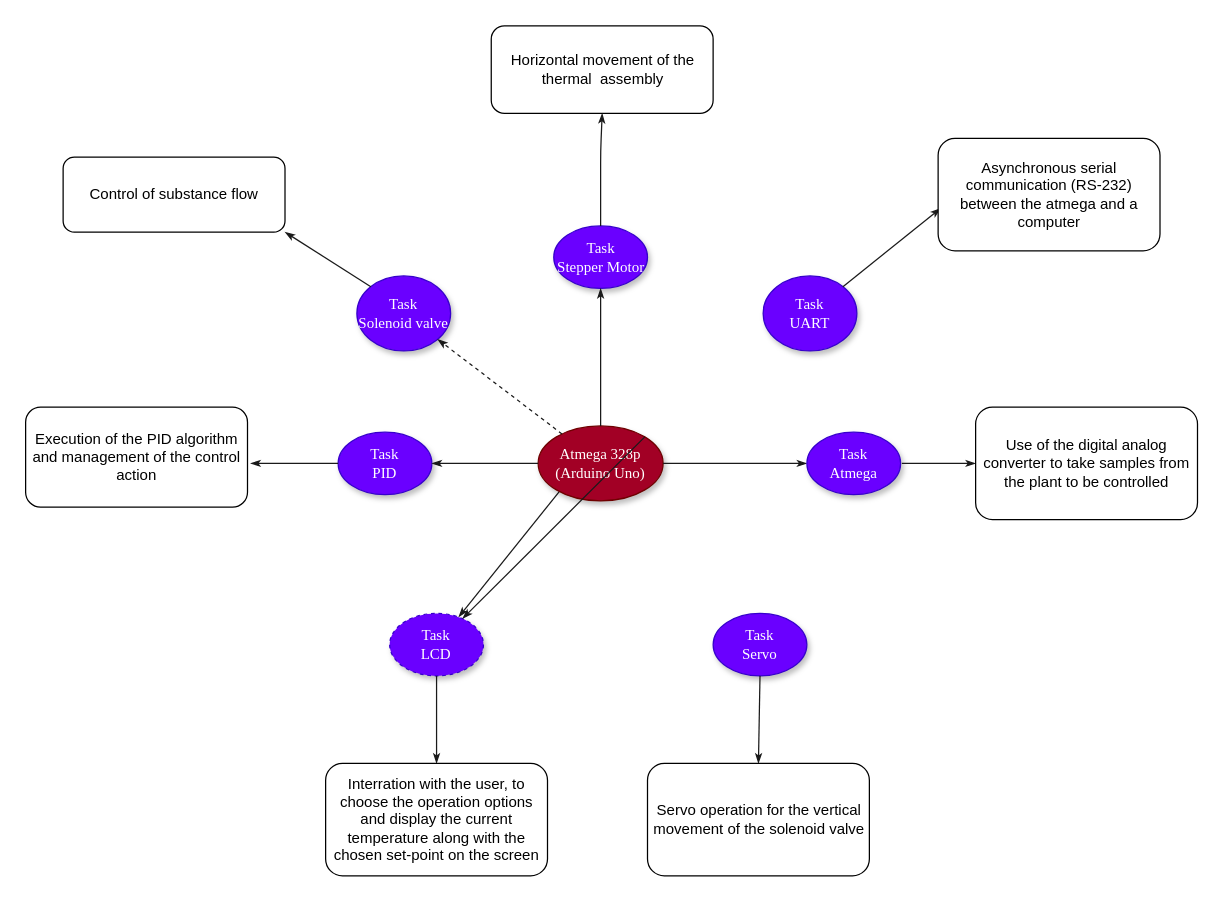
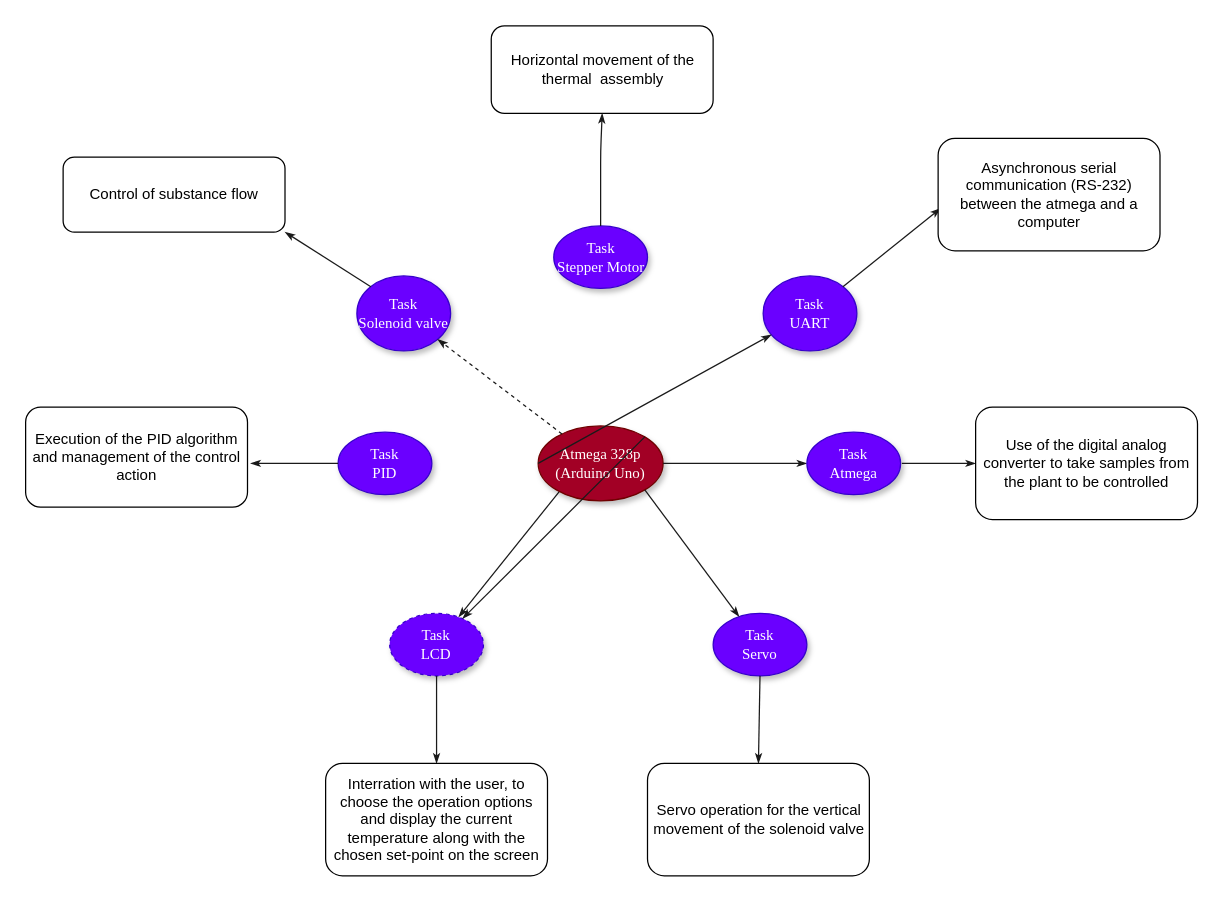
(601, 360) -> none
(489, 463) -> (651, 401)
none -> (690, 550)
